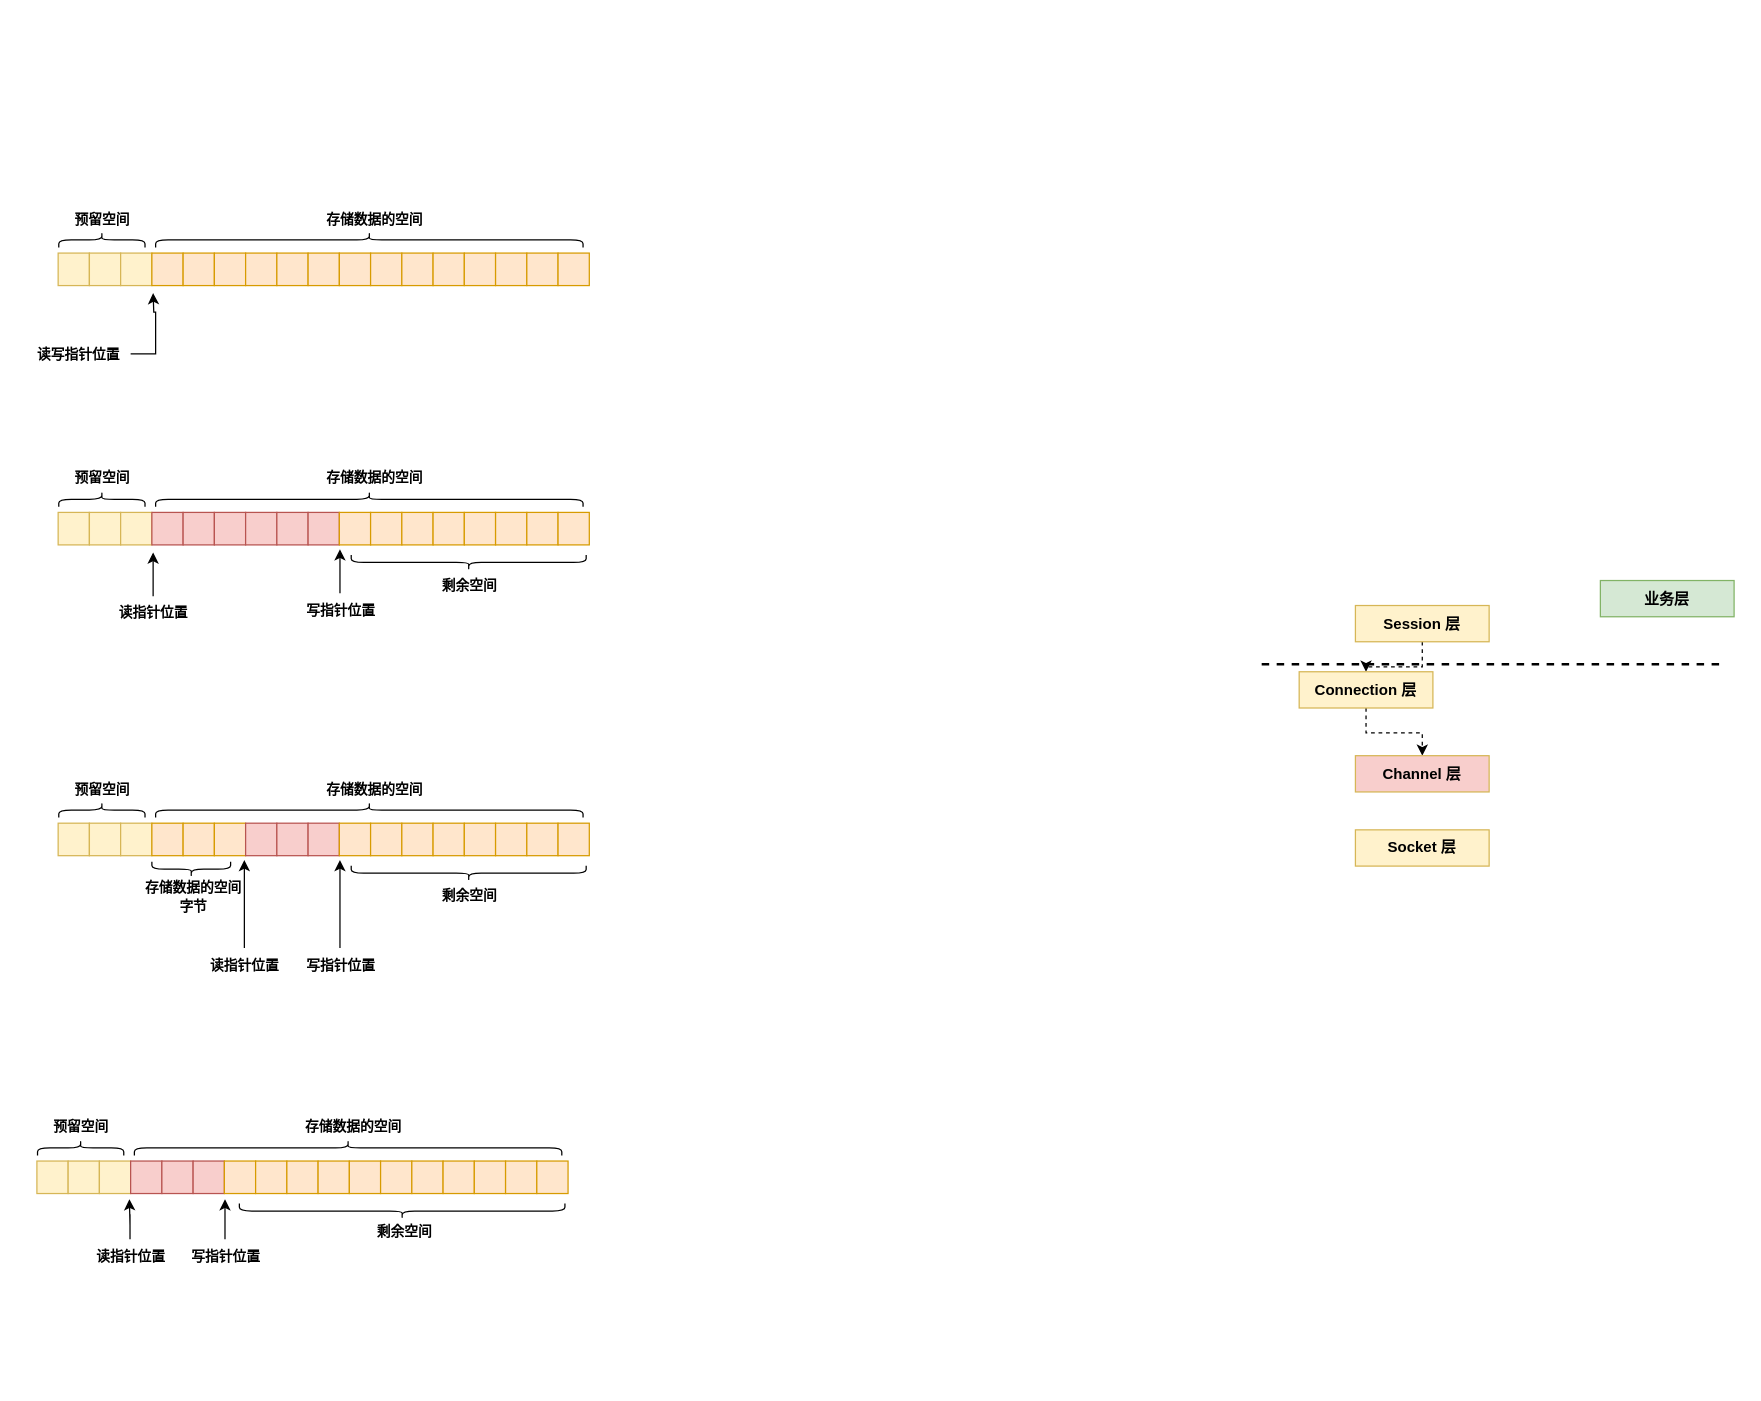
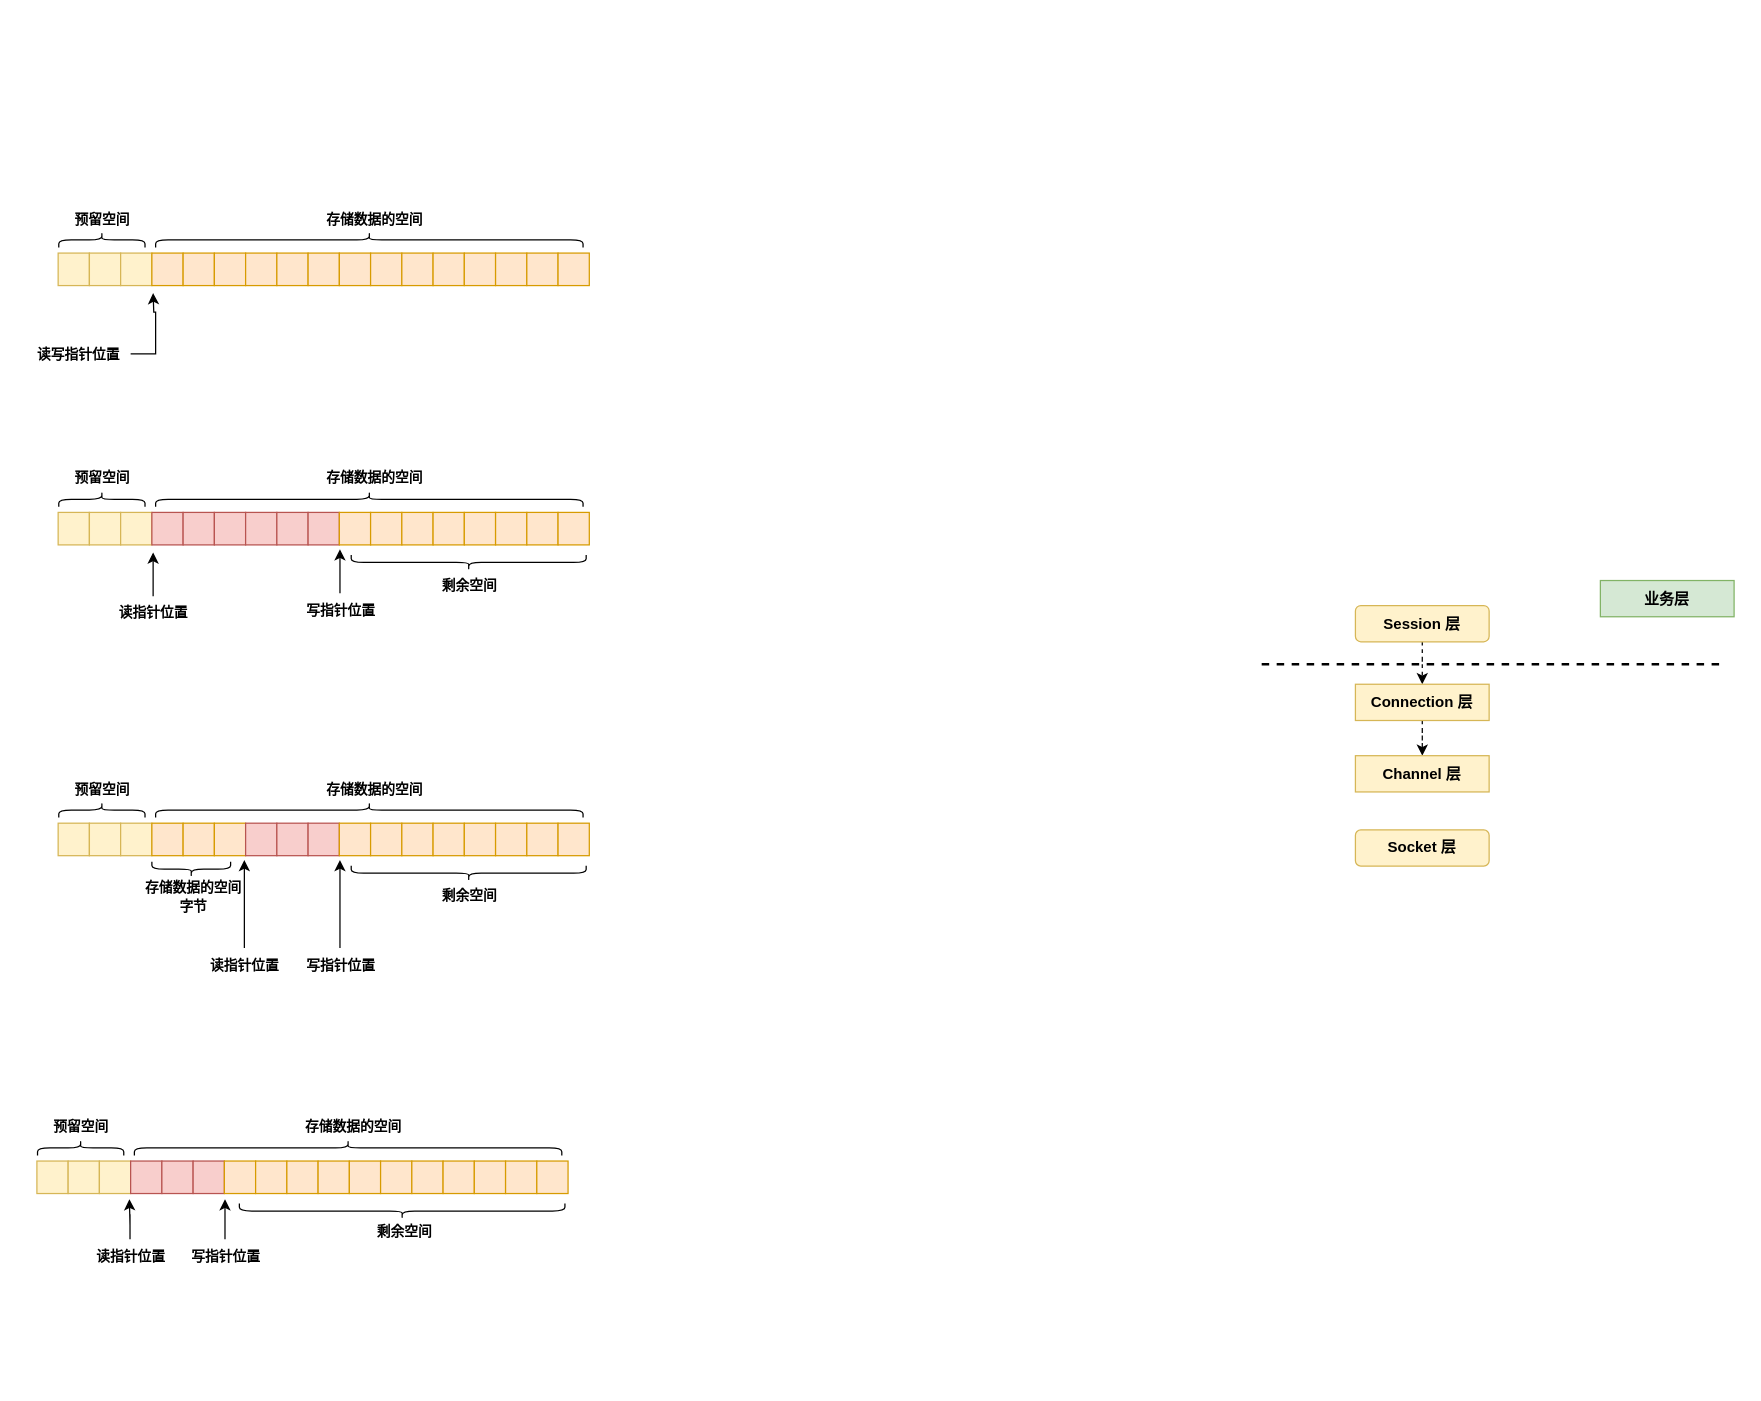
(1423, 624) -> (1423, 624)
(1366, 690) -> (1423, 703)
(1423, 774) -> (1423, 774)
(1423, 848) -> (1423, 848)
